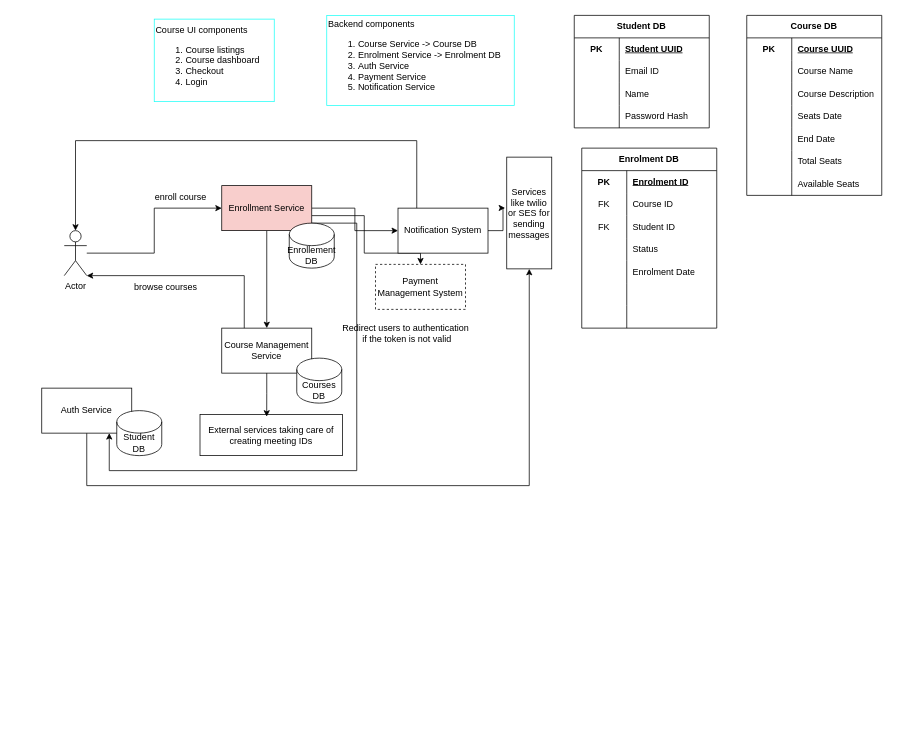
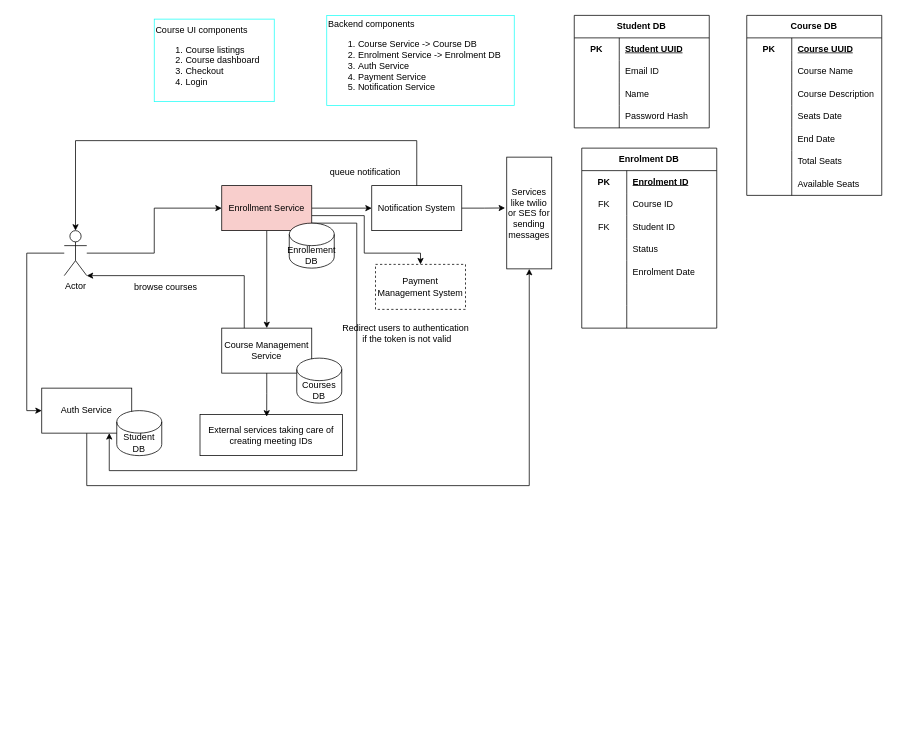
none -> (365, 172)
(180, 197) -> none
(443, 231) -> (417, 208)
none -> (27, 335)
